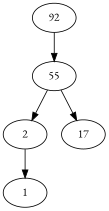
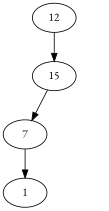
(54, 18) -> (54, 18)
(54, 76) -> (54, 76)
(25, 134) -> (25, 134)
(83, 134) -> none
